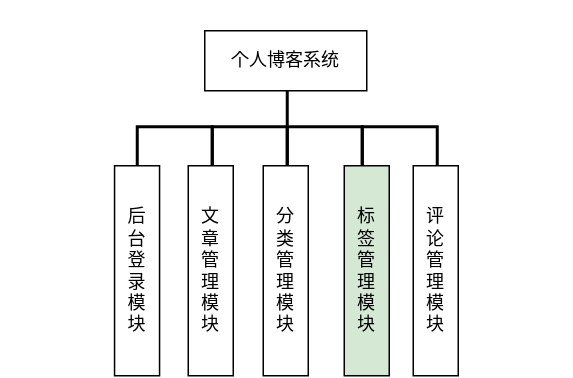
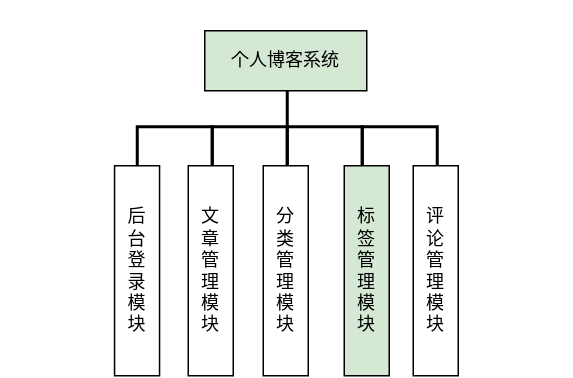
(286, 61) -> (286, 61)
